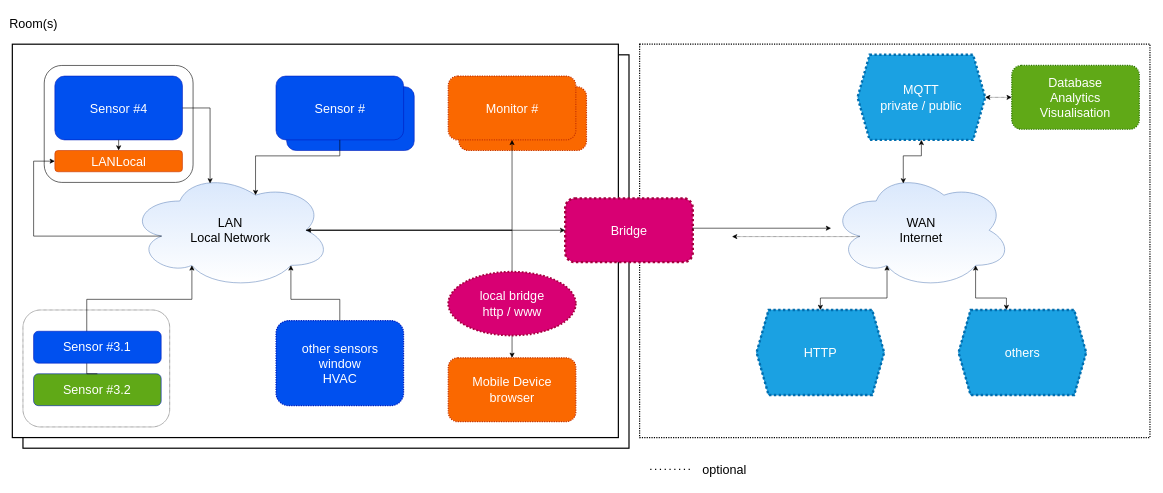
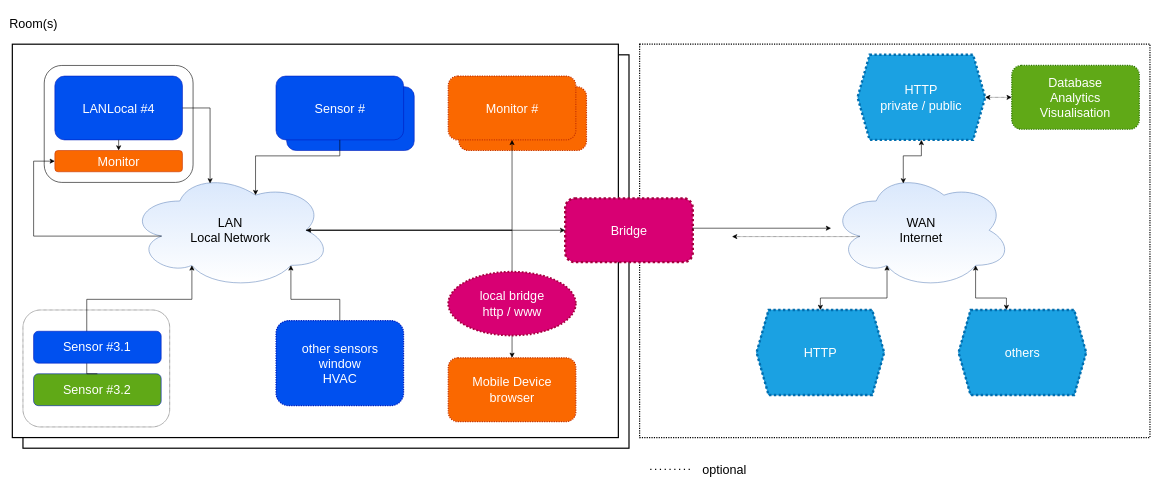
(922, 98) -> (922, 98)
(119, 108) -> (119, 108)
(119, 161) -> (119, 161)
